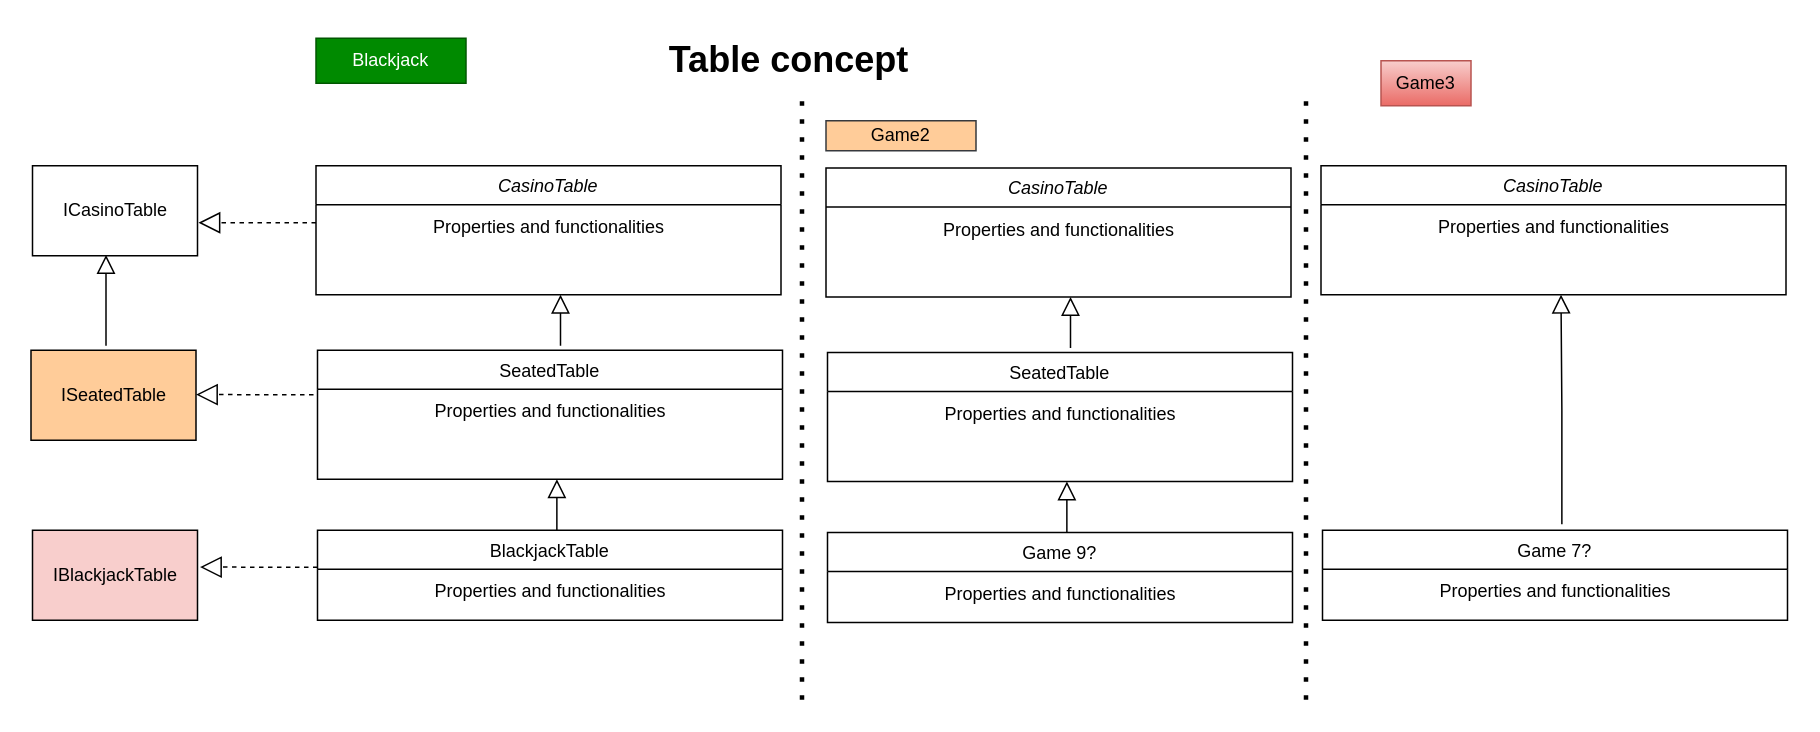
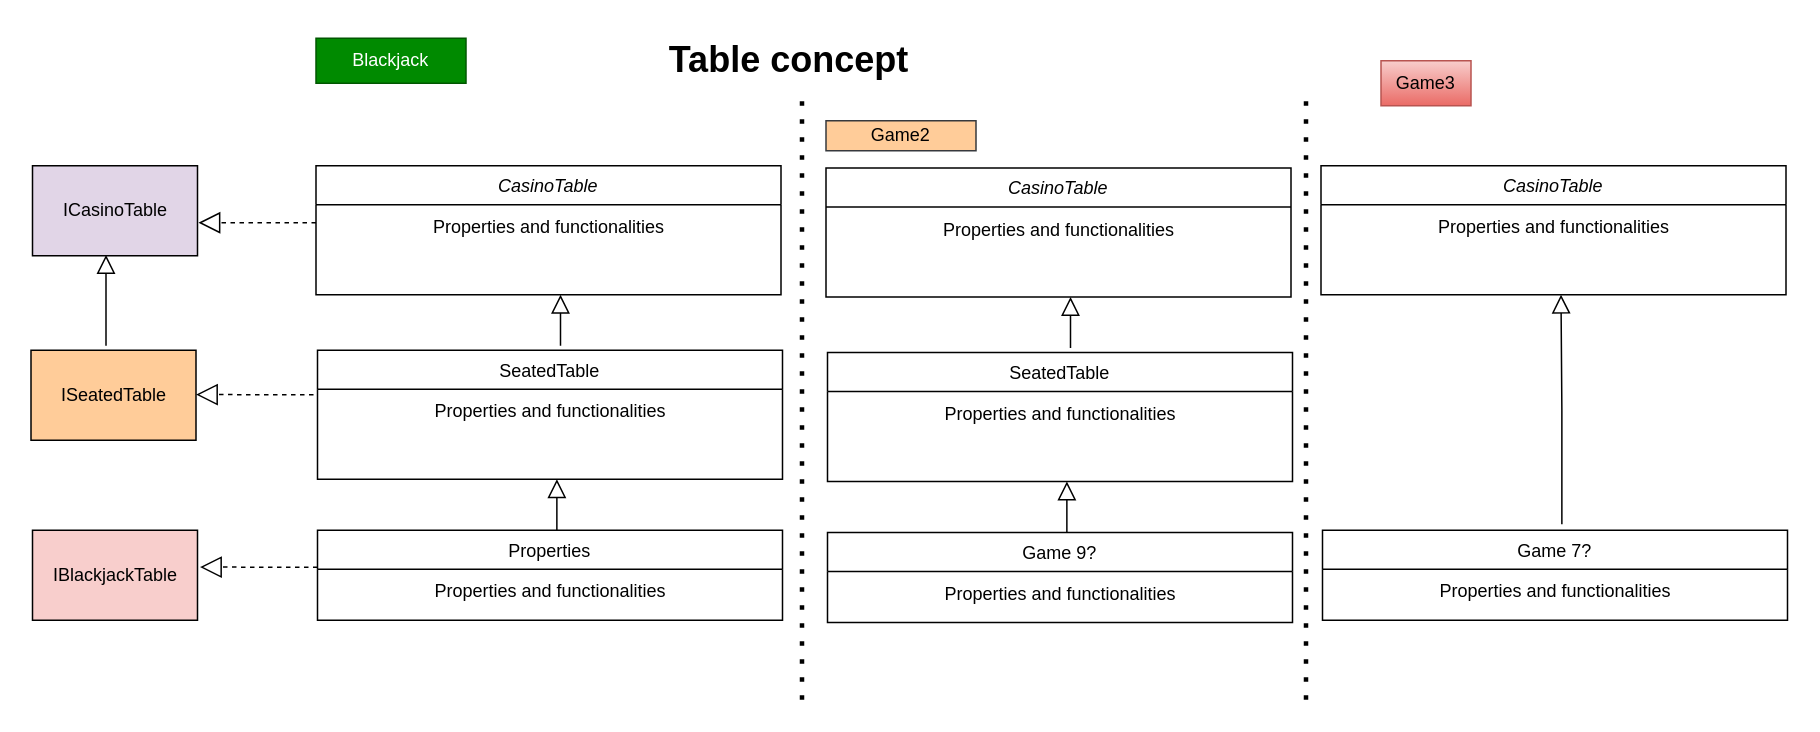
(115, 211) -> (115, 211)
(549, 551) -> (549, 551)
